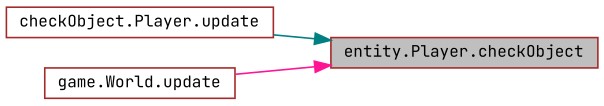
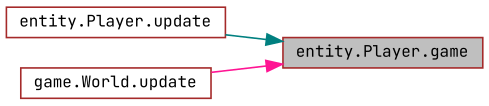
(140, 22) -> (116, 22)
(464, 53) -> (383, 53)
